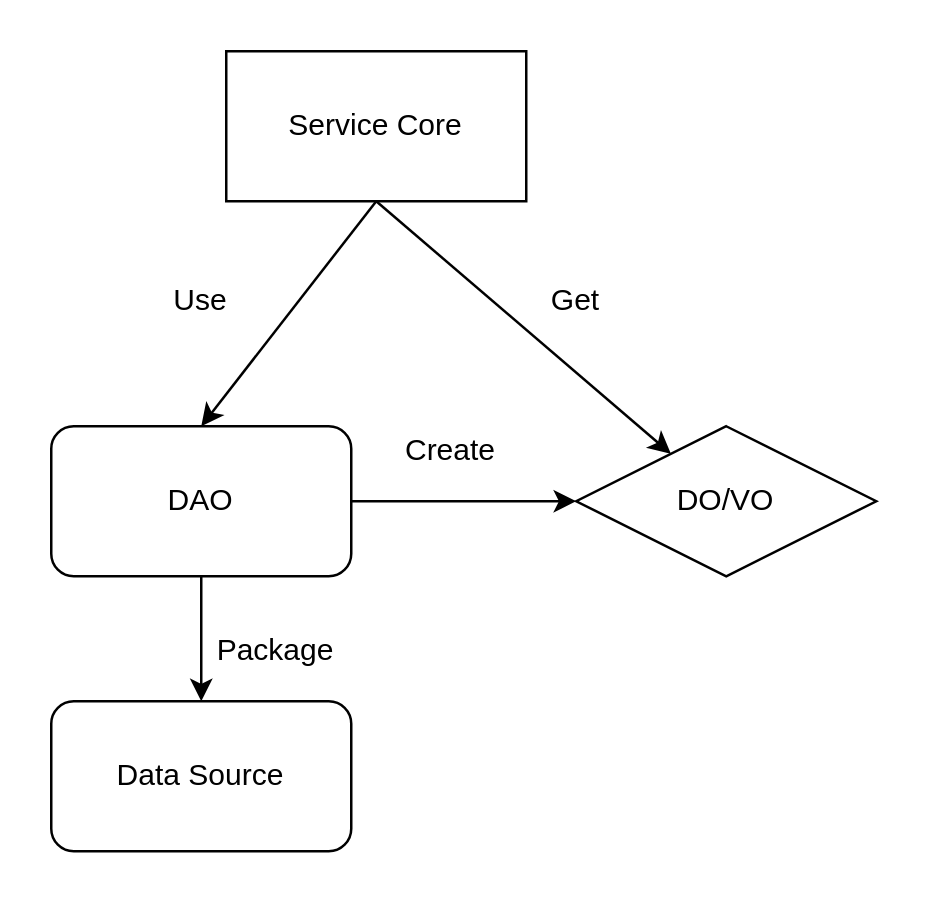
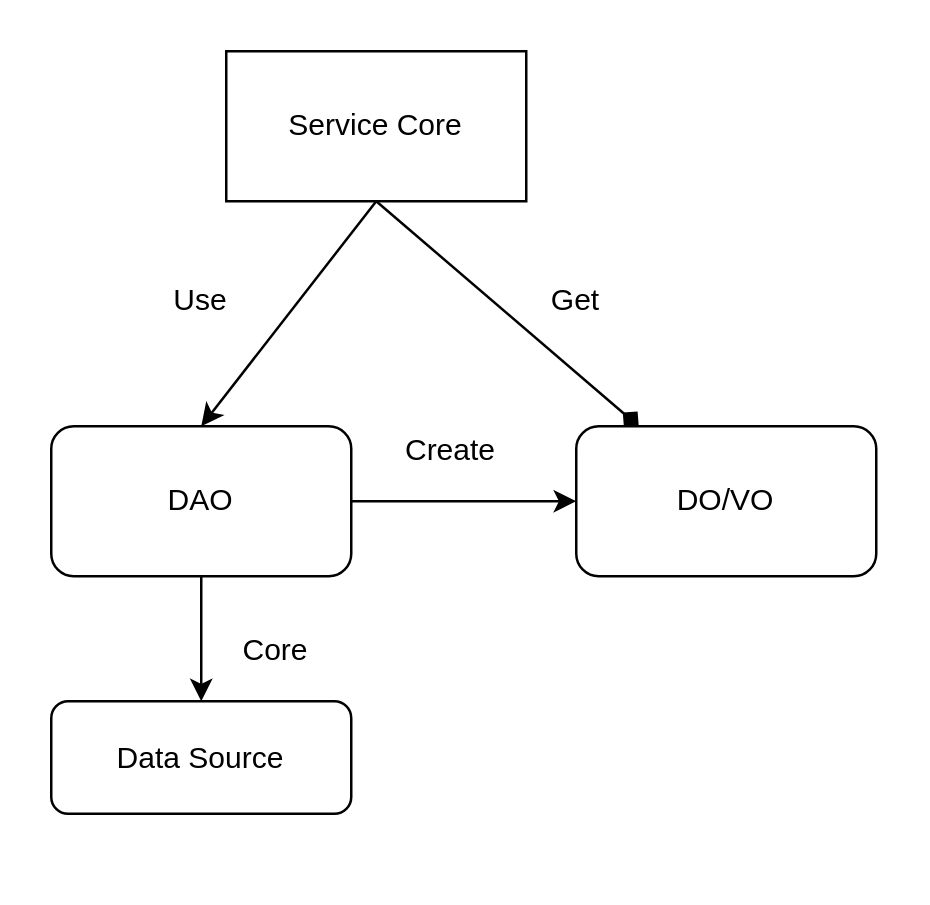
(641, 428) -> (623, 413)
(726, 501) -> (726, 501)
(276, 651) -> (276, 651)
(201, 776) -> (201, 758)
